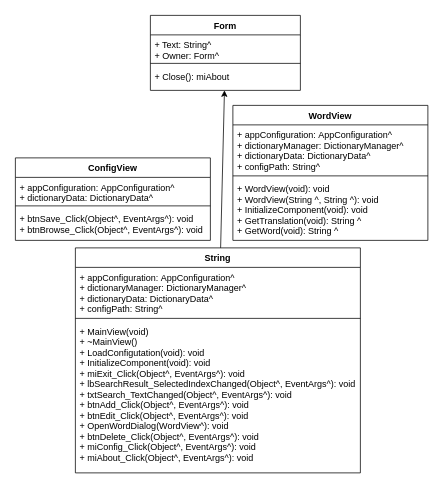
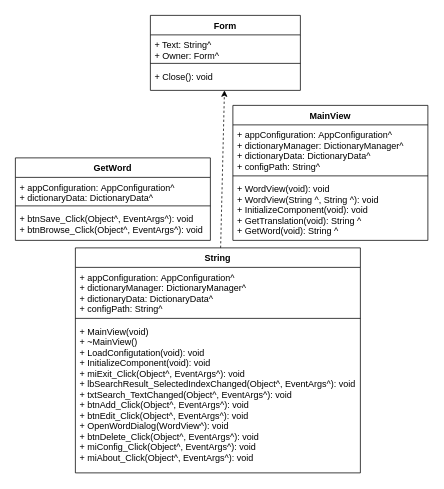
(194, 77) -> (186, 77)
(330, 116) -> (330, 116)
(113, 168) -> (113, 168)
(222, 172) -> (222, 172)
